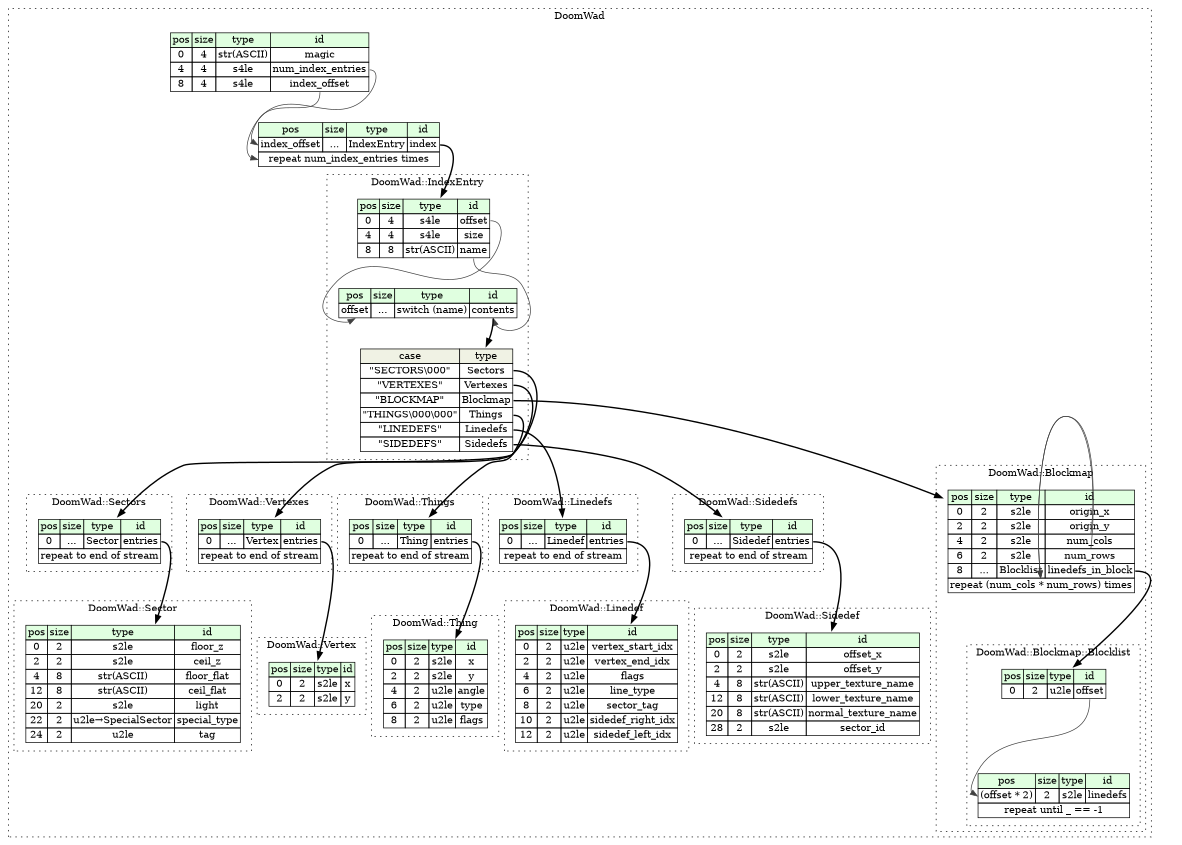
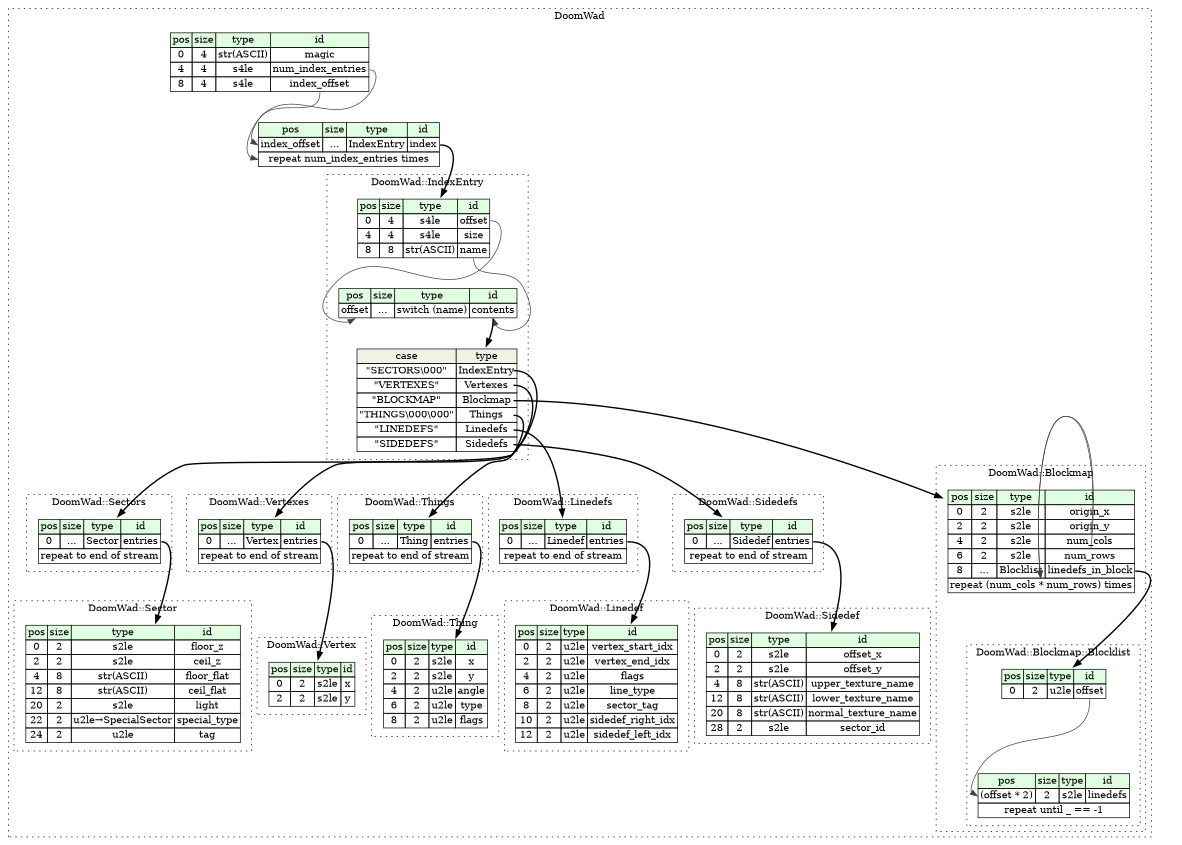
(486, 371) -> (487, 371)
